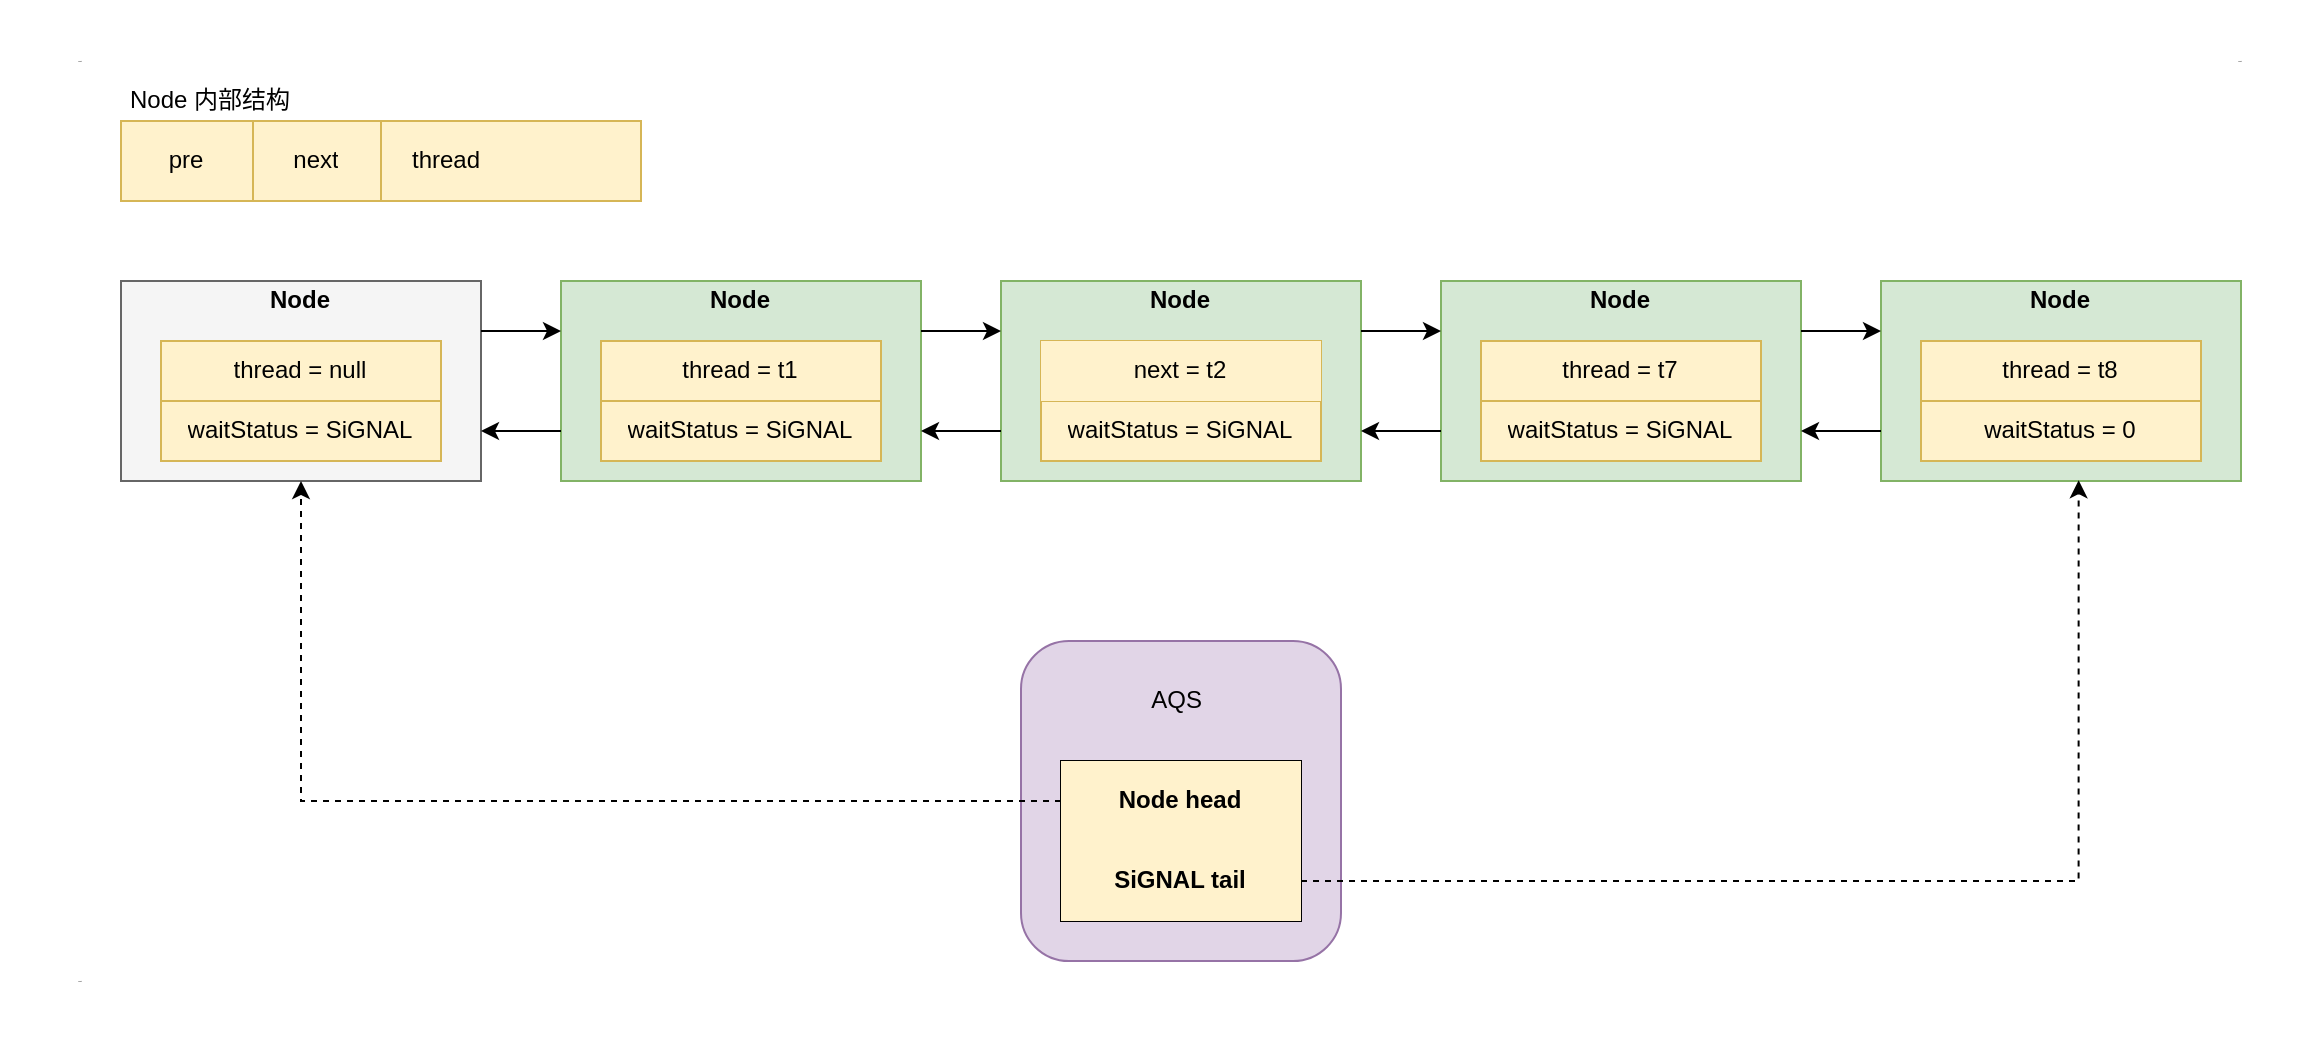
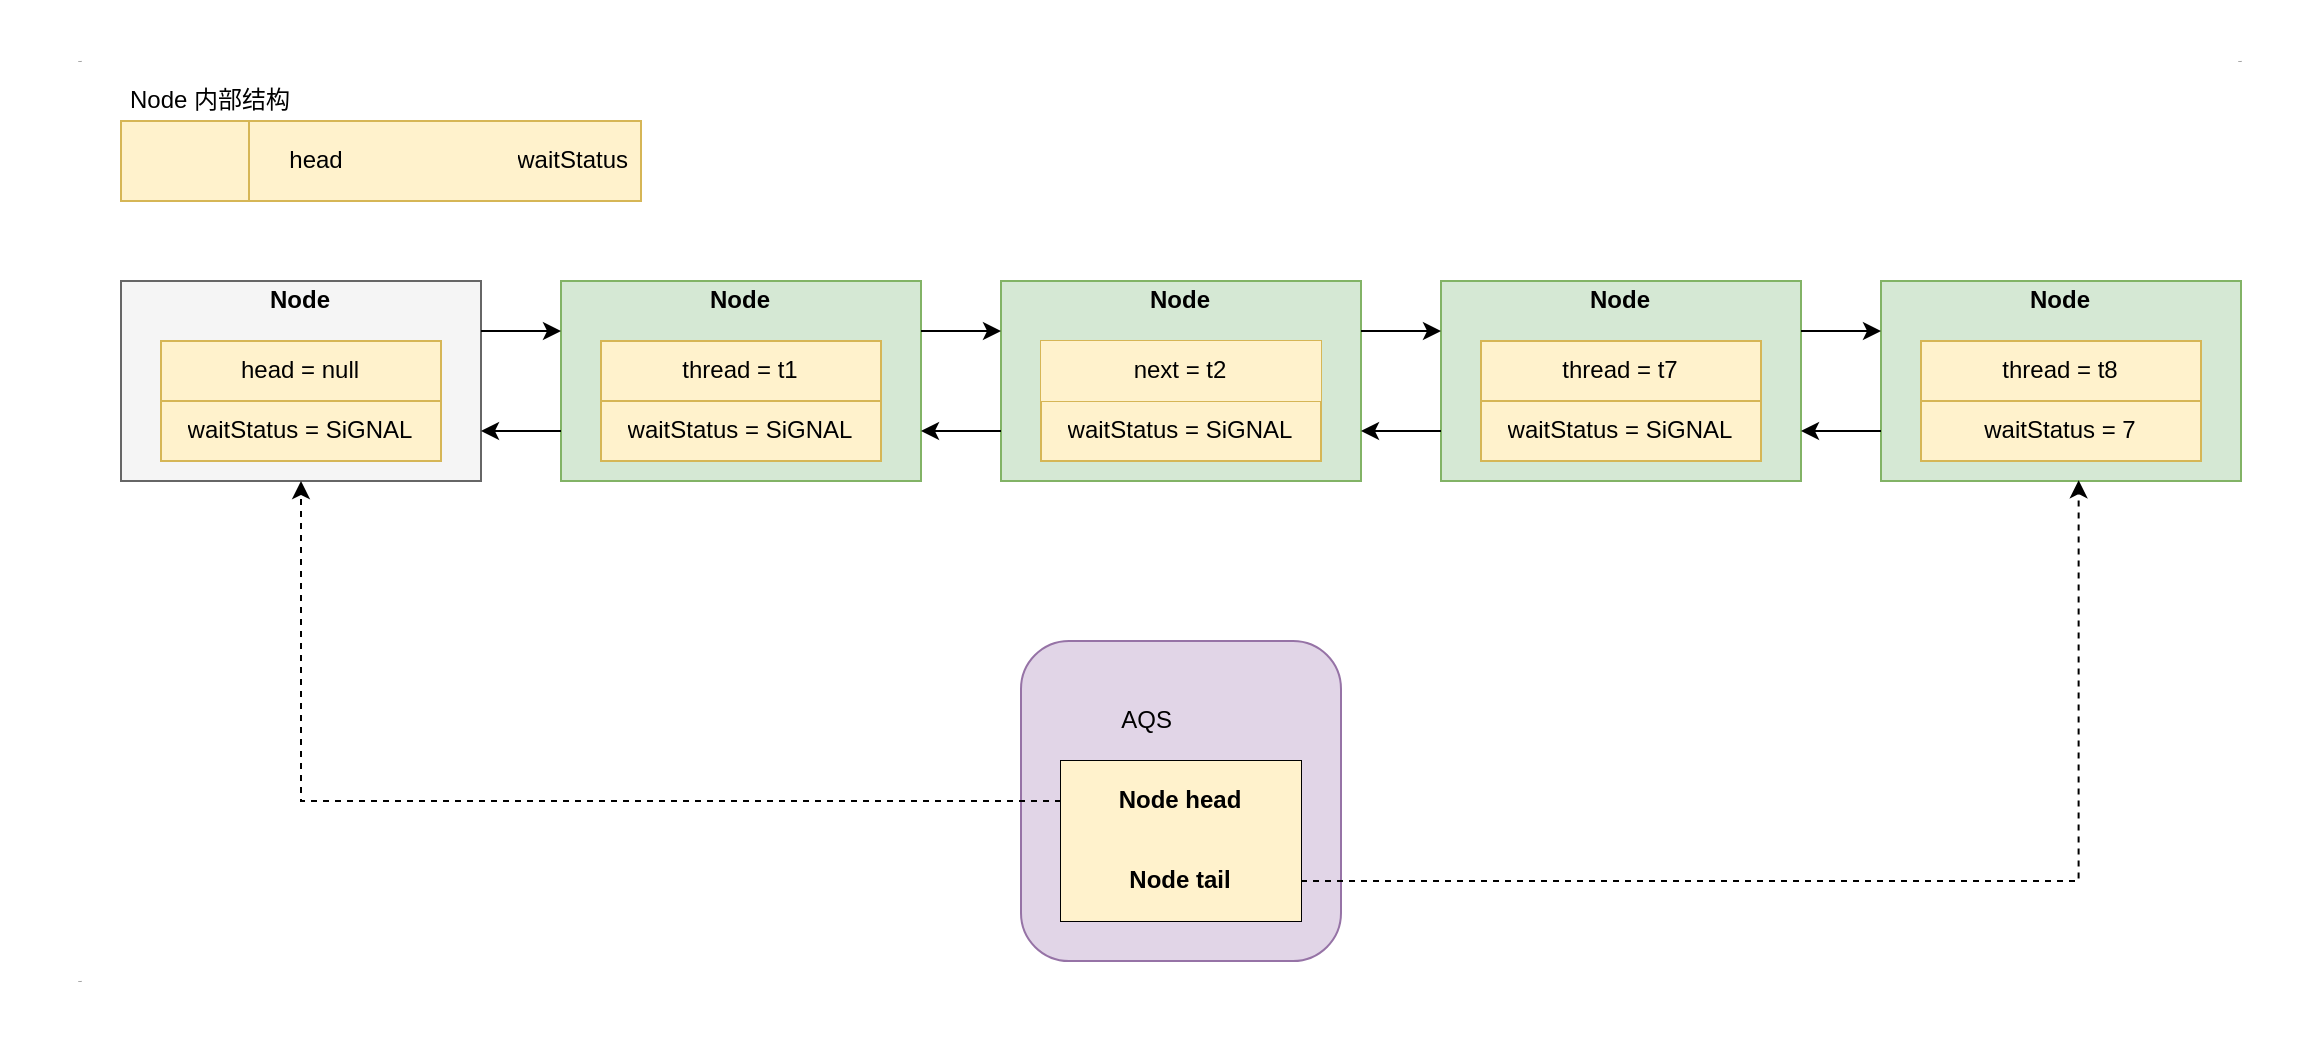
(187, 161) -> none
(317, 161) -> (317, 161)
(447, 161) -> none
none -> (577, 161)
(301, 371) -> (301, 371)
(2061, 431) -> (2061, 431)
(1181, 701) -> (1151, 721)
(1181, 881) -> (1181, 881)
